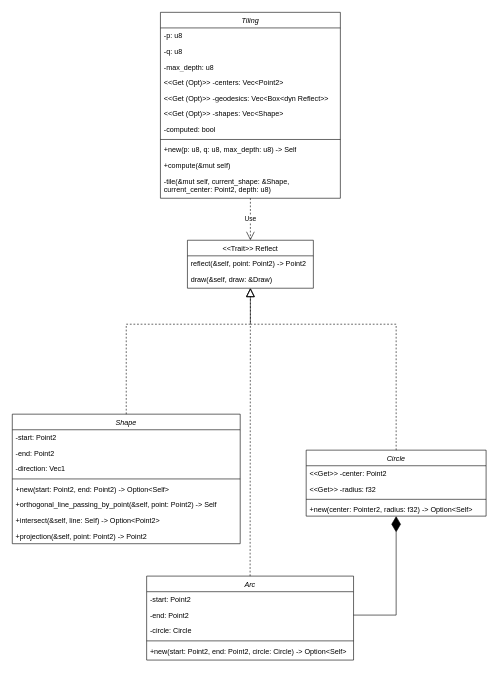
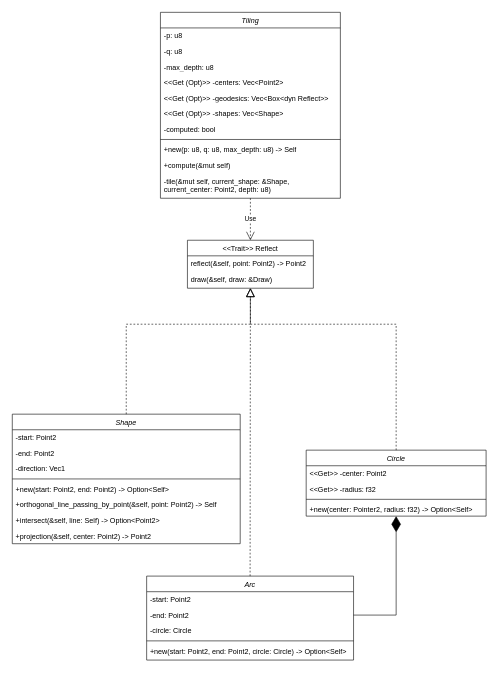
(92, 536) -> (95, 536)
